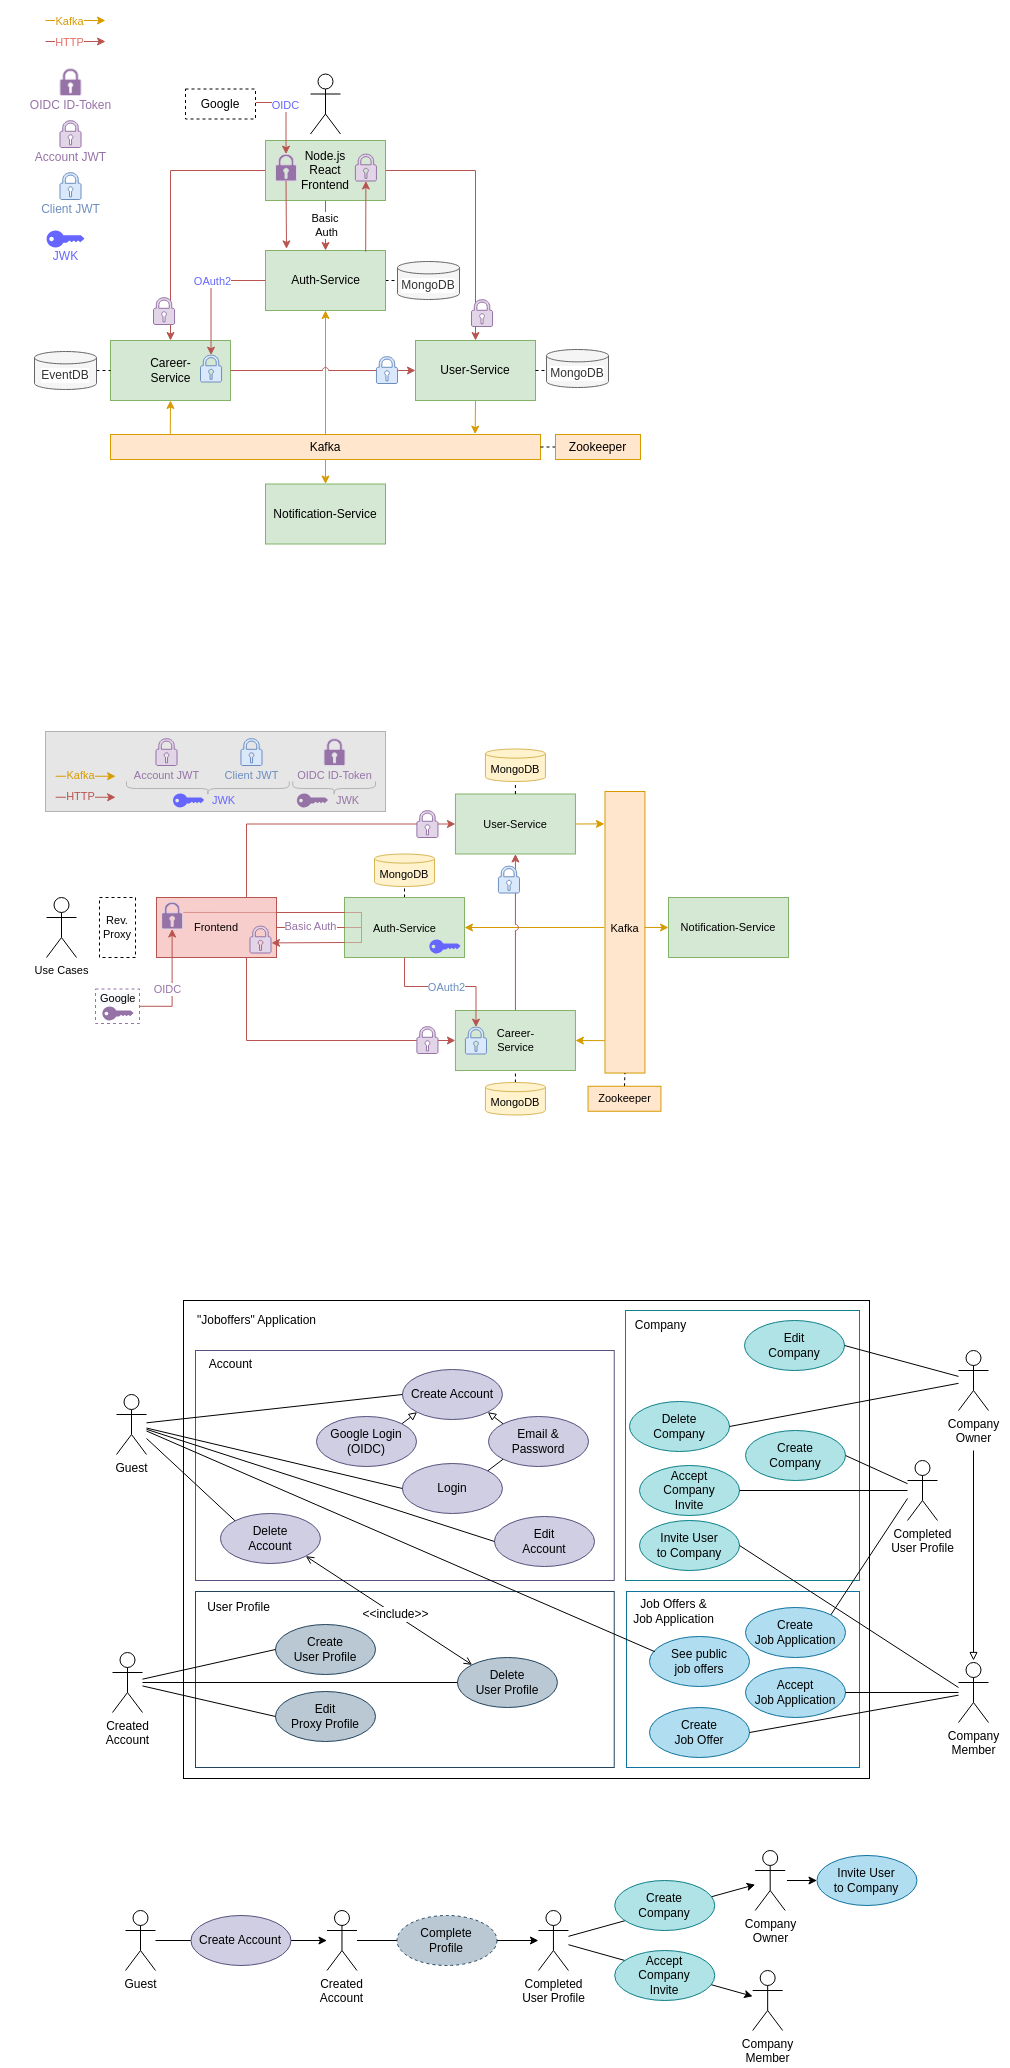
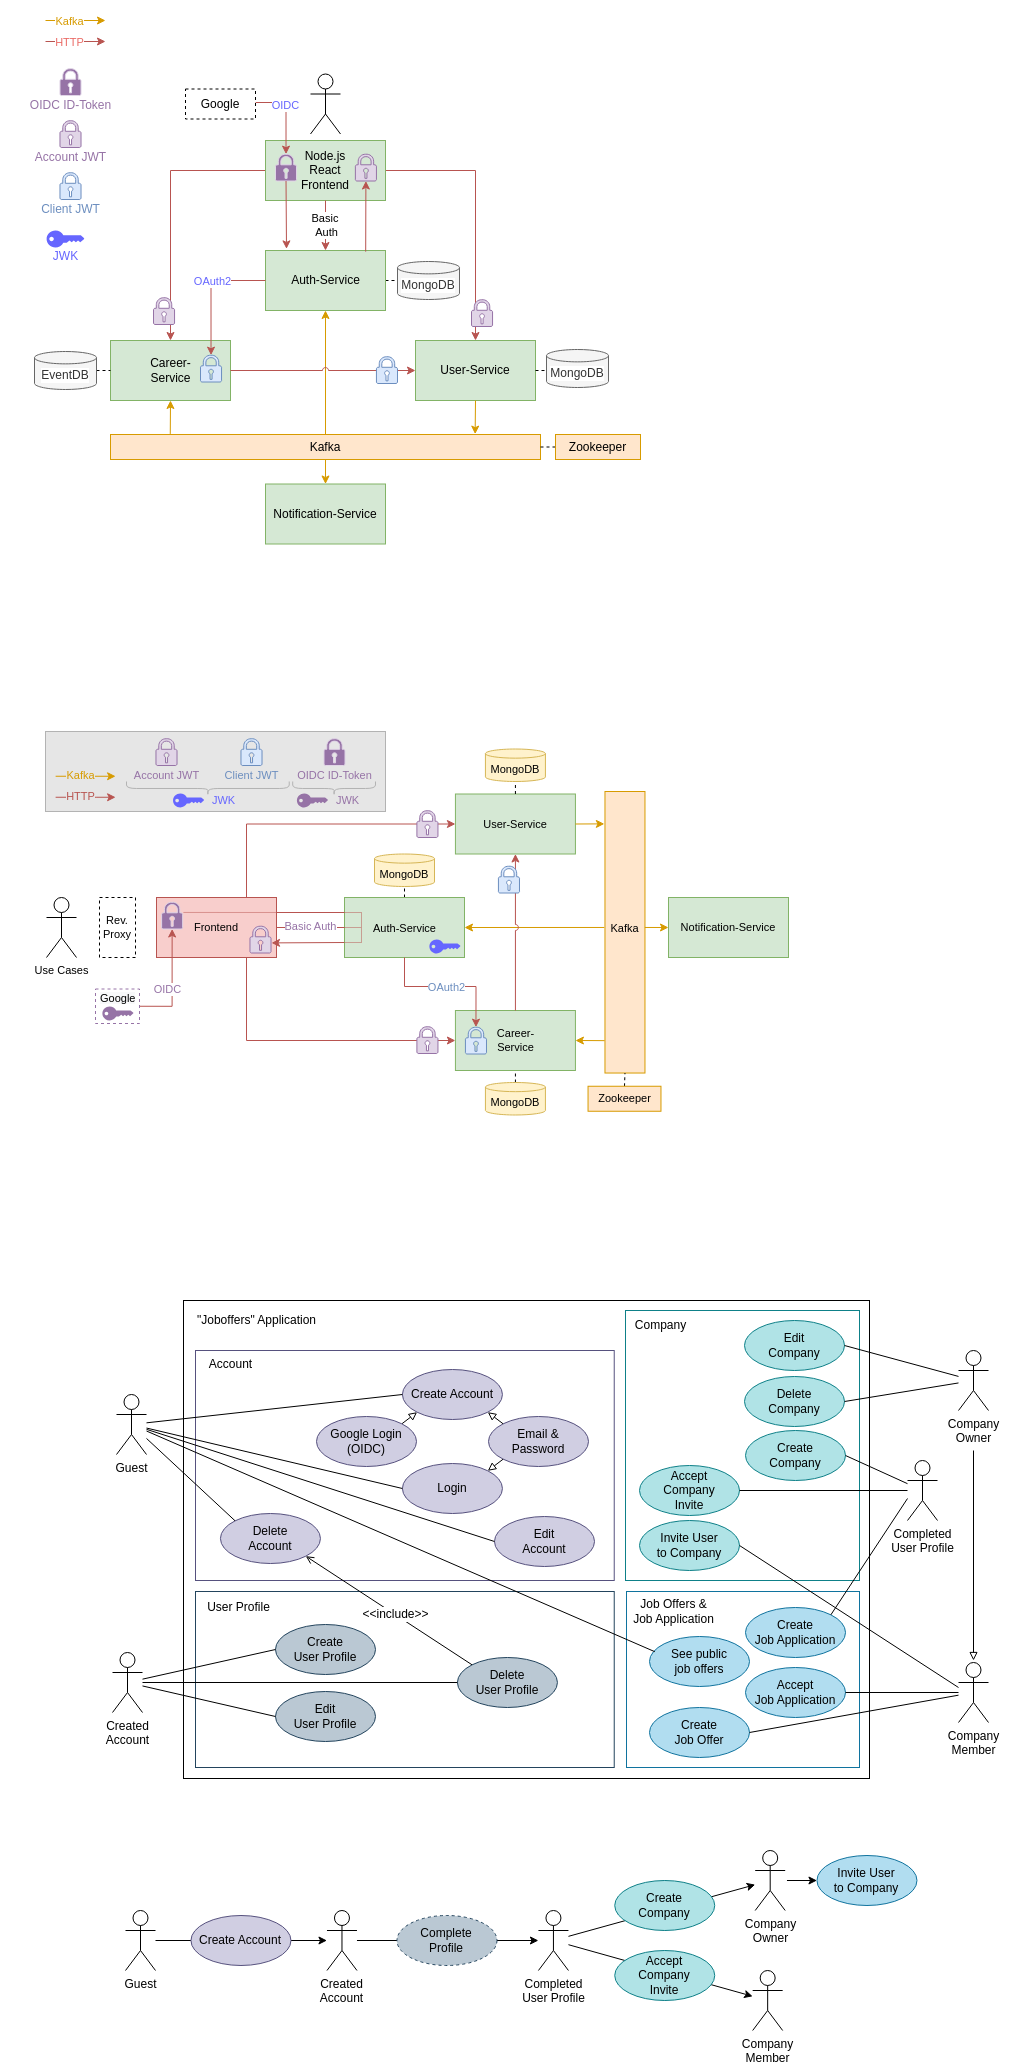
(680, 1427) -> (795, 1402)
(493, 1467) -> (495, 1465)
(468, 1662) -> (468, 1662)
(326, 1717) -> (326, 1717)
